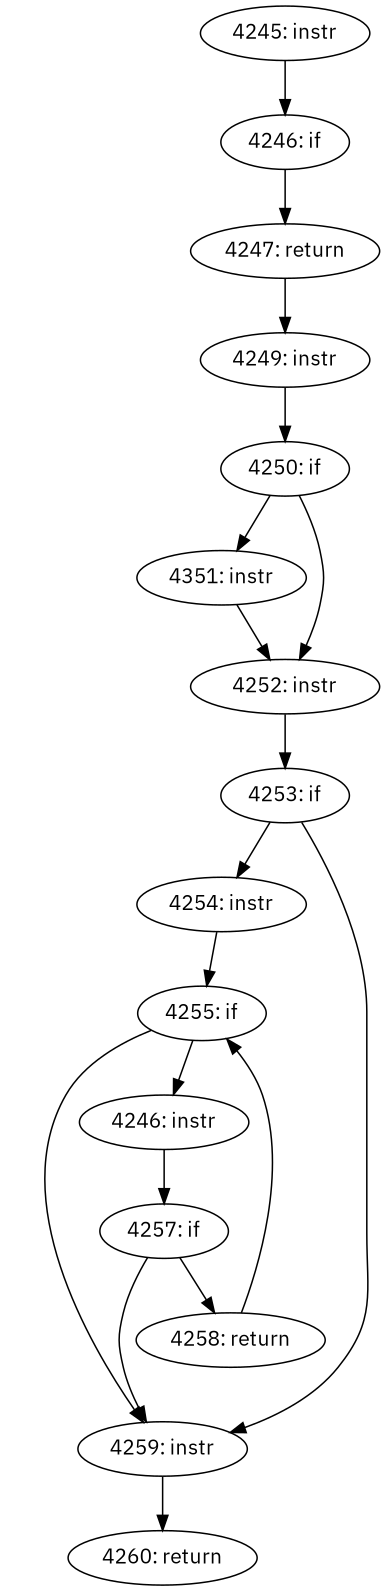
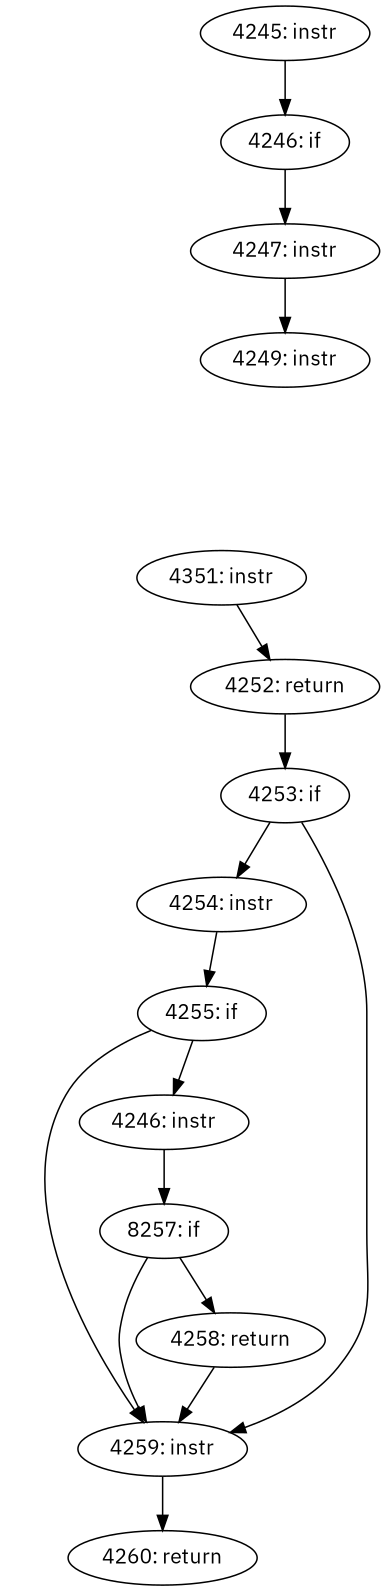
(285, 251) -> (285, 251)
(285, 469) -> none
(285, 687) -> (285, 687)
(272, 1180) -> (201, 1388)
(164, 1231) -> (164, 1231)
